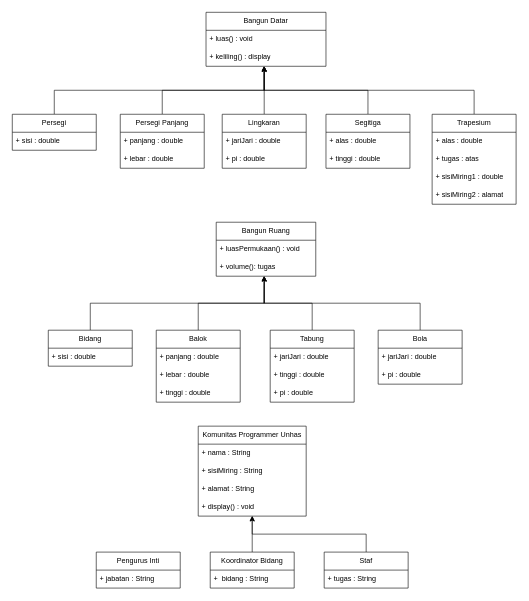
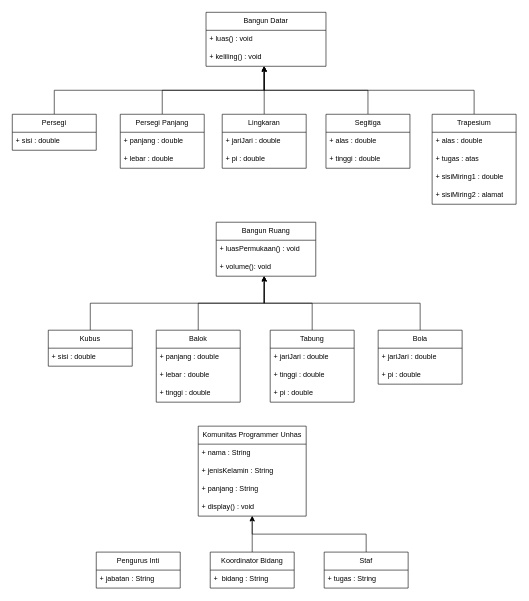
(245, 57) -> (240, 57)
(250, 267) -> (247, 267)
(90, 339) -> (90, 339)
(236, 471) -> (241, 471)
(231, 489) -> (234, 489)
